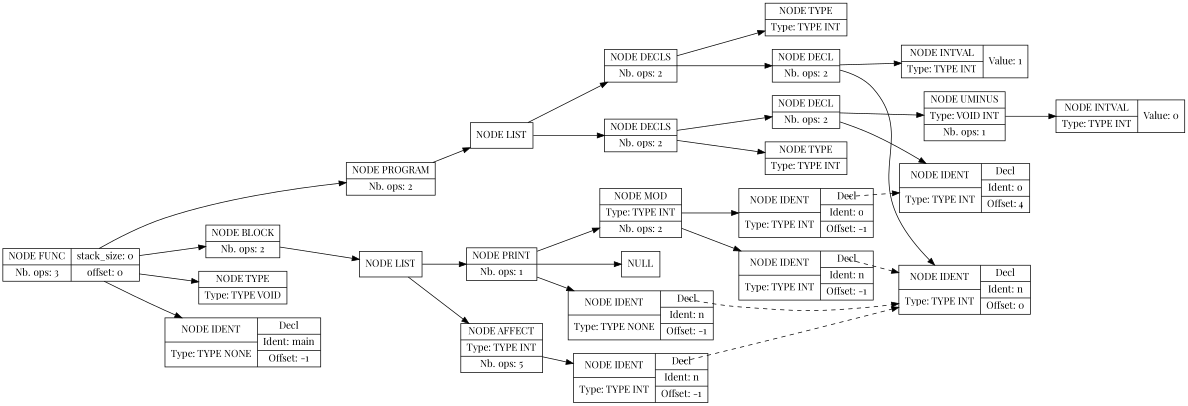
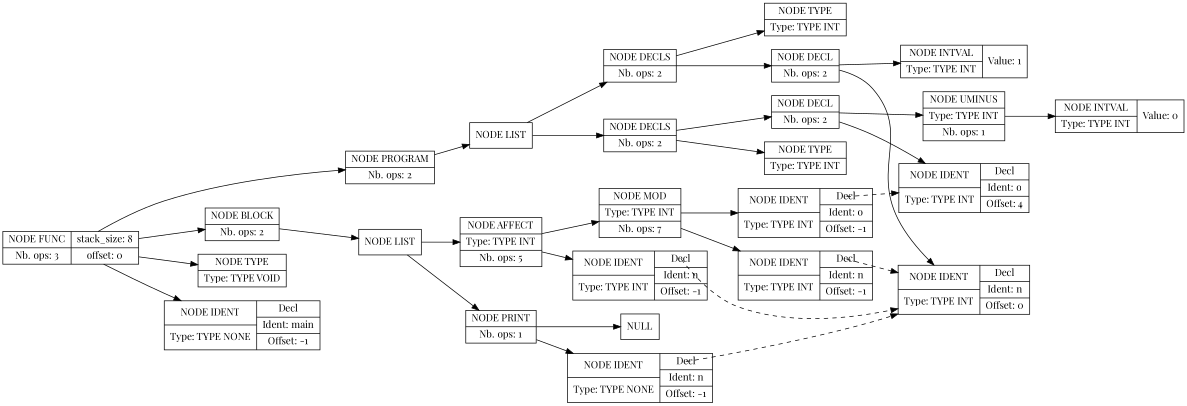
(965, 116) -> (964, 116)
(641, 229) -> (640, 229)
(565, 241) -> (567, 228)
(105, 256) -> (105, 239)
